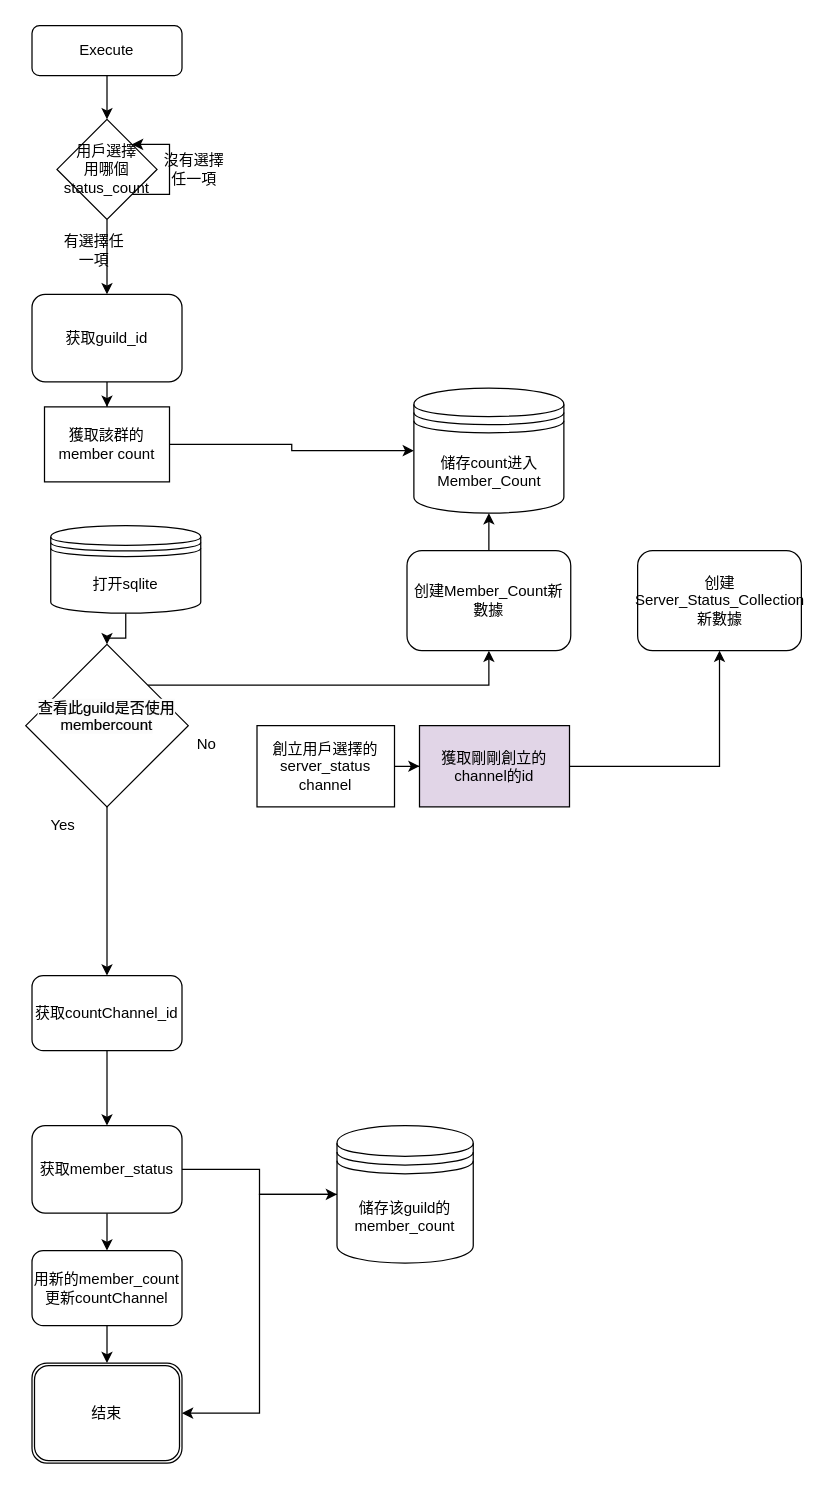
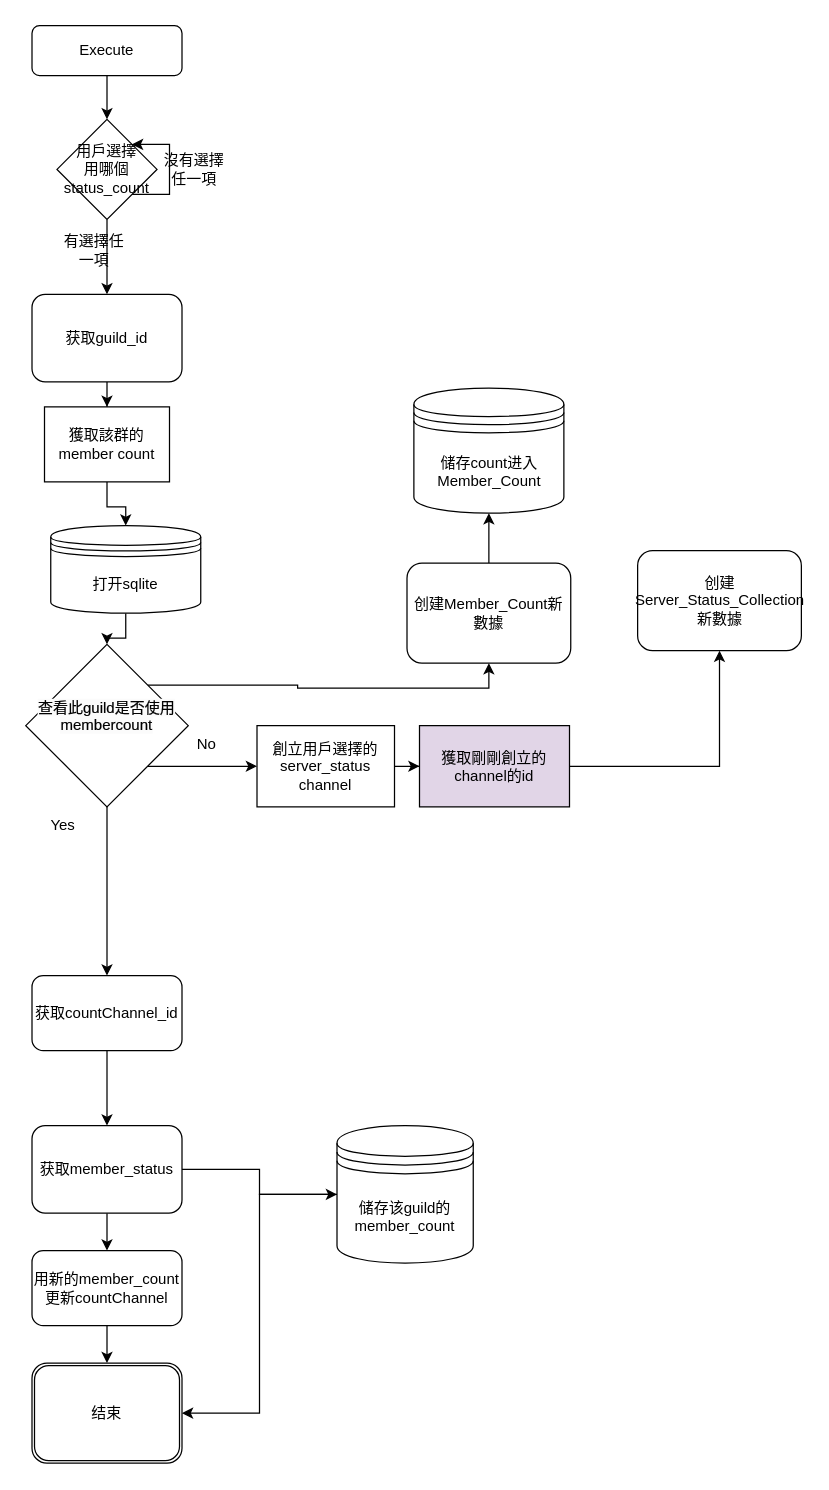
(291, 444) -> (108, 507)
(489, 601) -> (489, 613)
none -> (198, 766)
